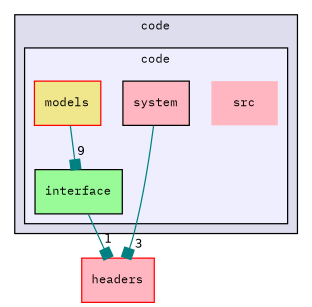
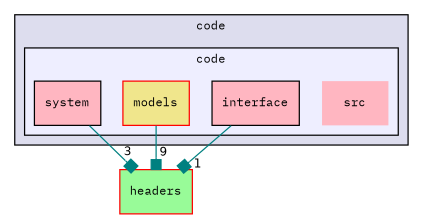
(72, 141) -> (156, 141)
(79, 192) -> (256, 103)
(118, 280) -> (156, 192)
